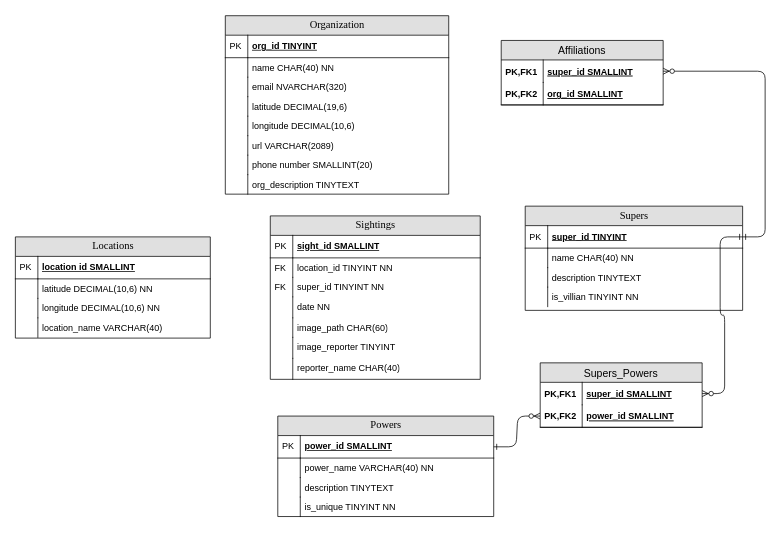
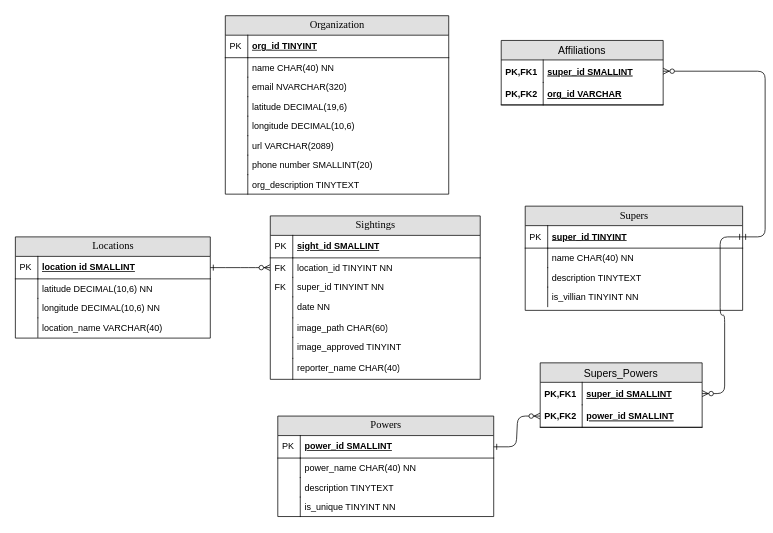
(583, 94) -> (580, 94)
none -> (243, 267)
(350, 348) -> (350, 348)
(366, 469) -> (358, 469)
